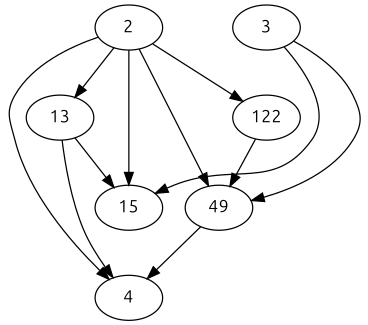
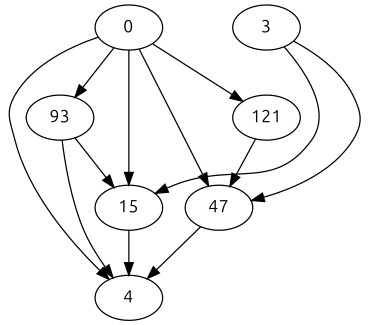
(129, 28) -> (129, 28)
(60, 118) -> (60, 118)
(267, 118) -> (267, 118)
(219, 208) -> (219, 208)
none -> (129, 247)
